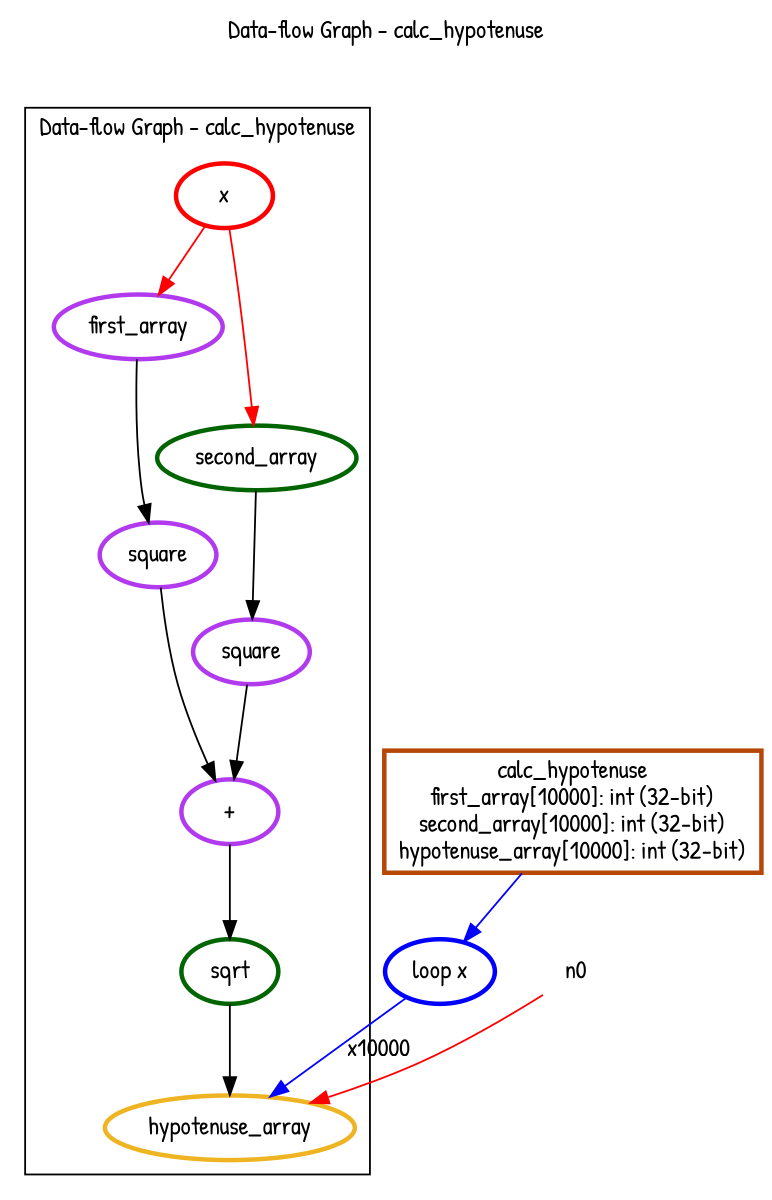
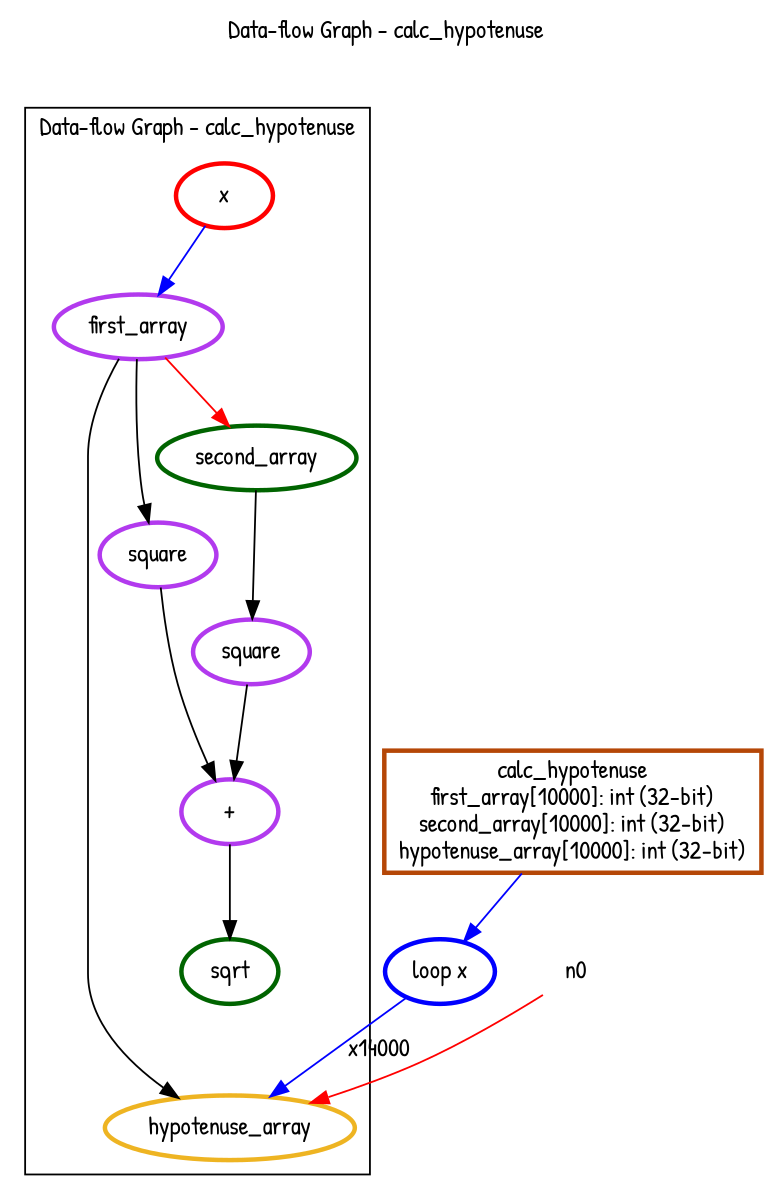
(187, 253) -> (187, 253)
(242, 317) -> (191, 385)
(230, 1041) -> (88, 734)
(379, 1050) -> (379, 1050)
